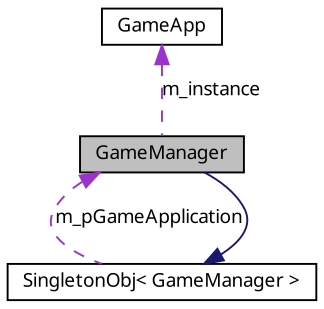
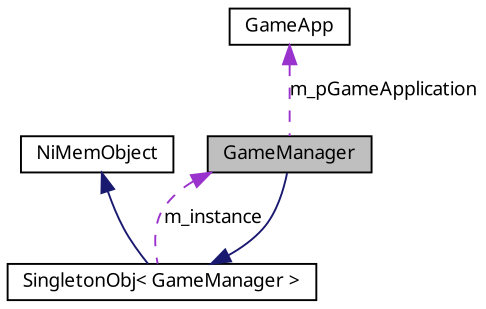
(212, 91) -> (384, 91)
none -> (97, 154)
(150, 218) -> (213, 218)
